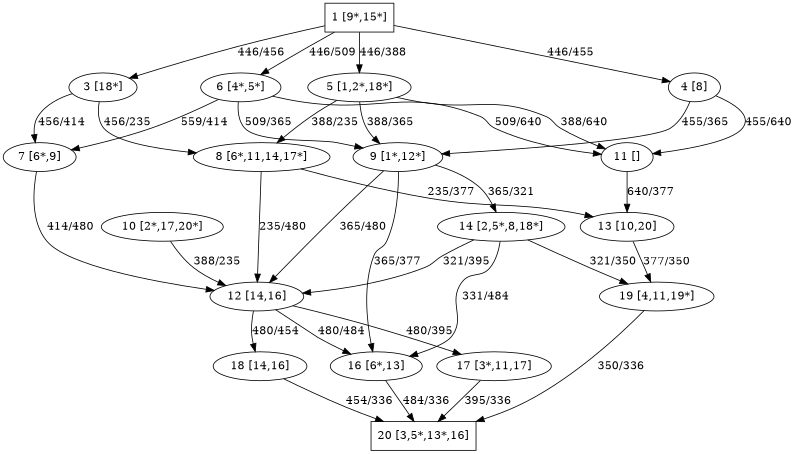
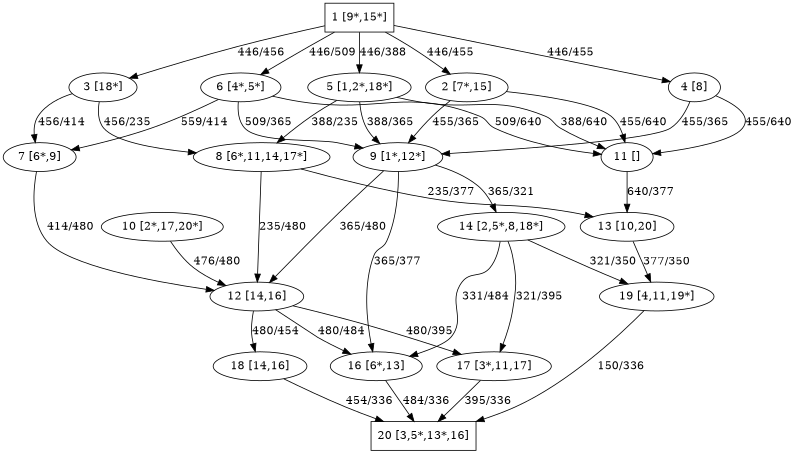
none -> (467, 87)
(217, 262) -> (217, 262)
(396, 277) -> (515, 293)
(621, 366) -> (621, 366)
